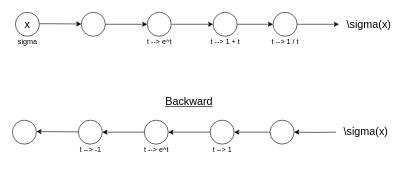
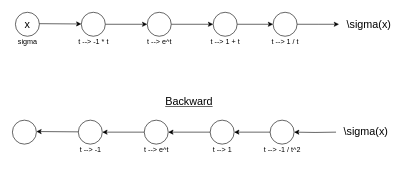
none -> (93, 42)
none -> (282, 150)
